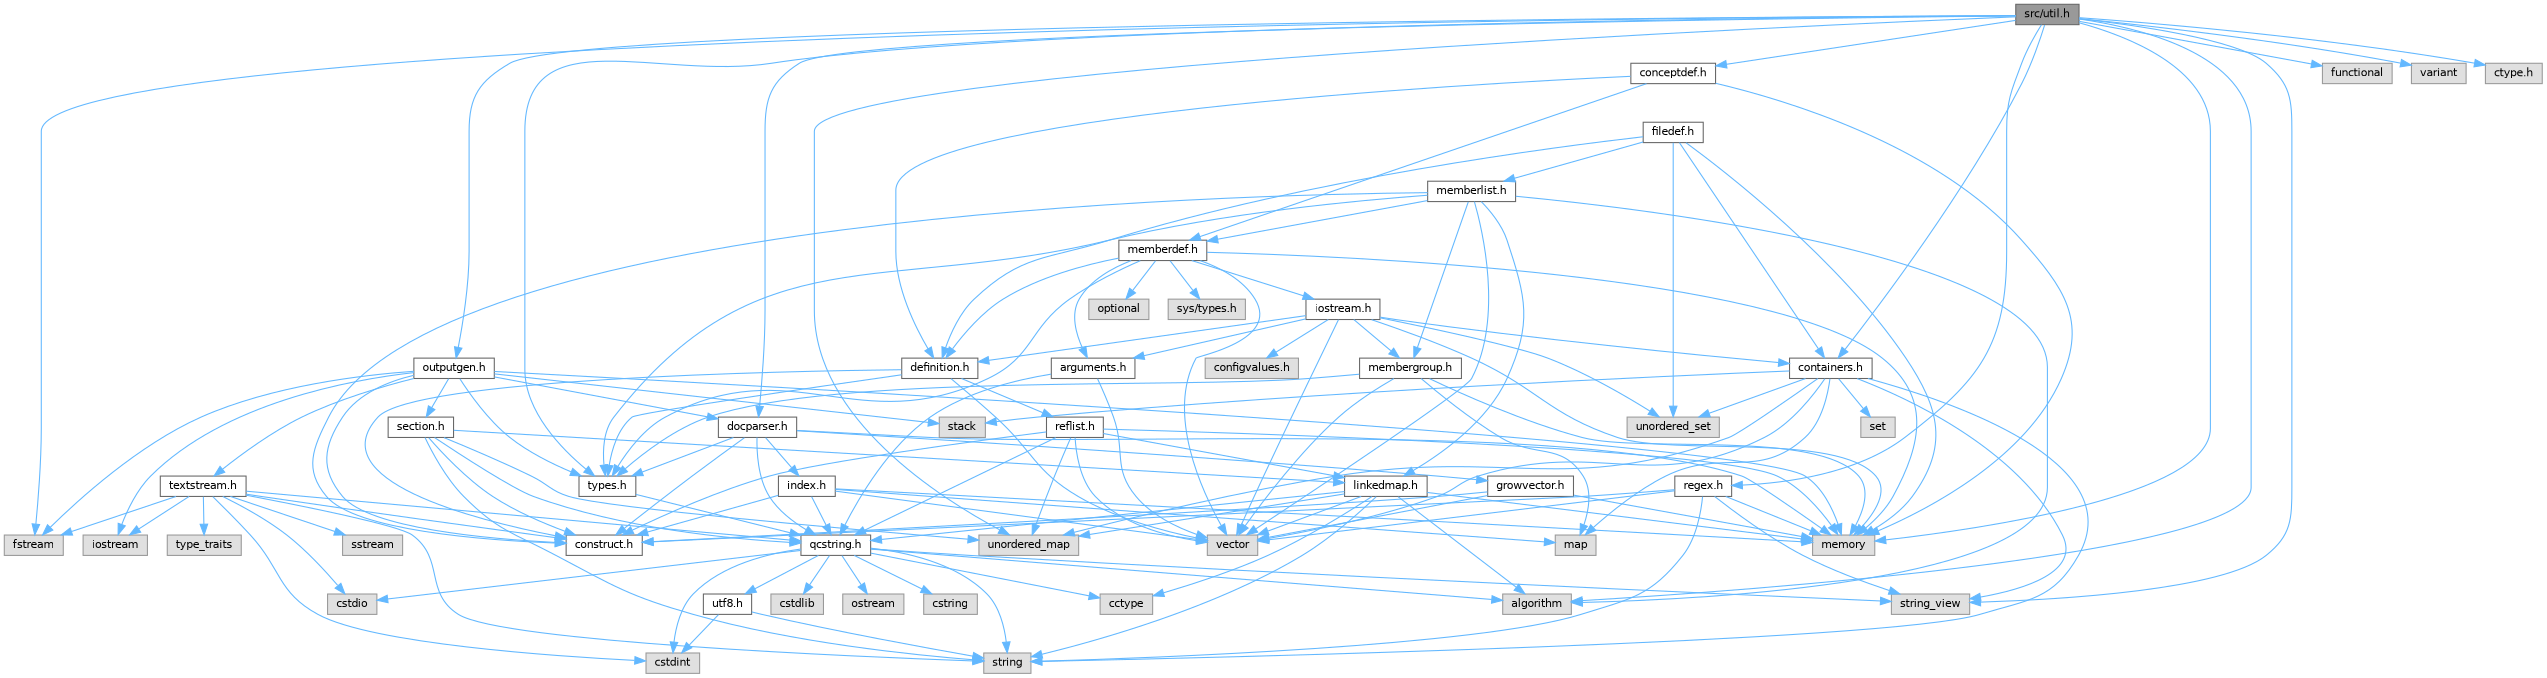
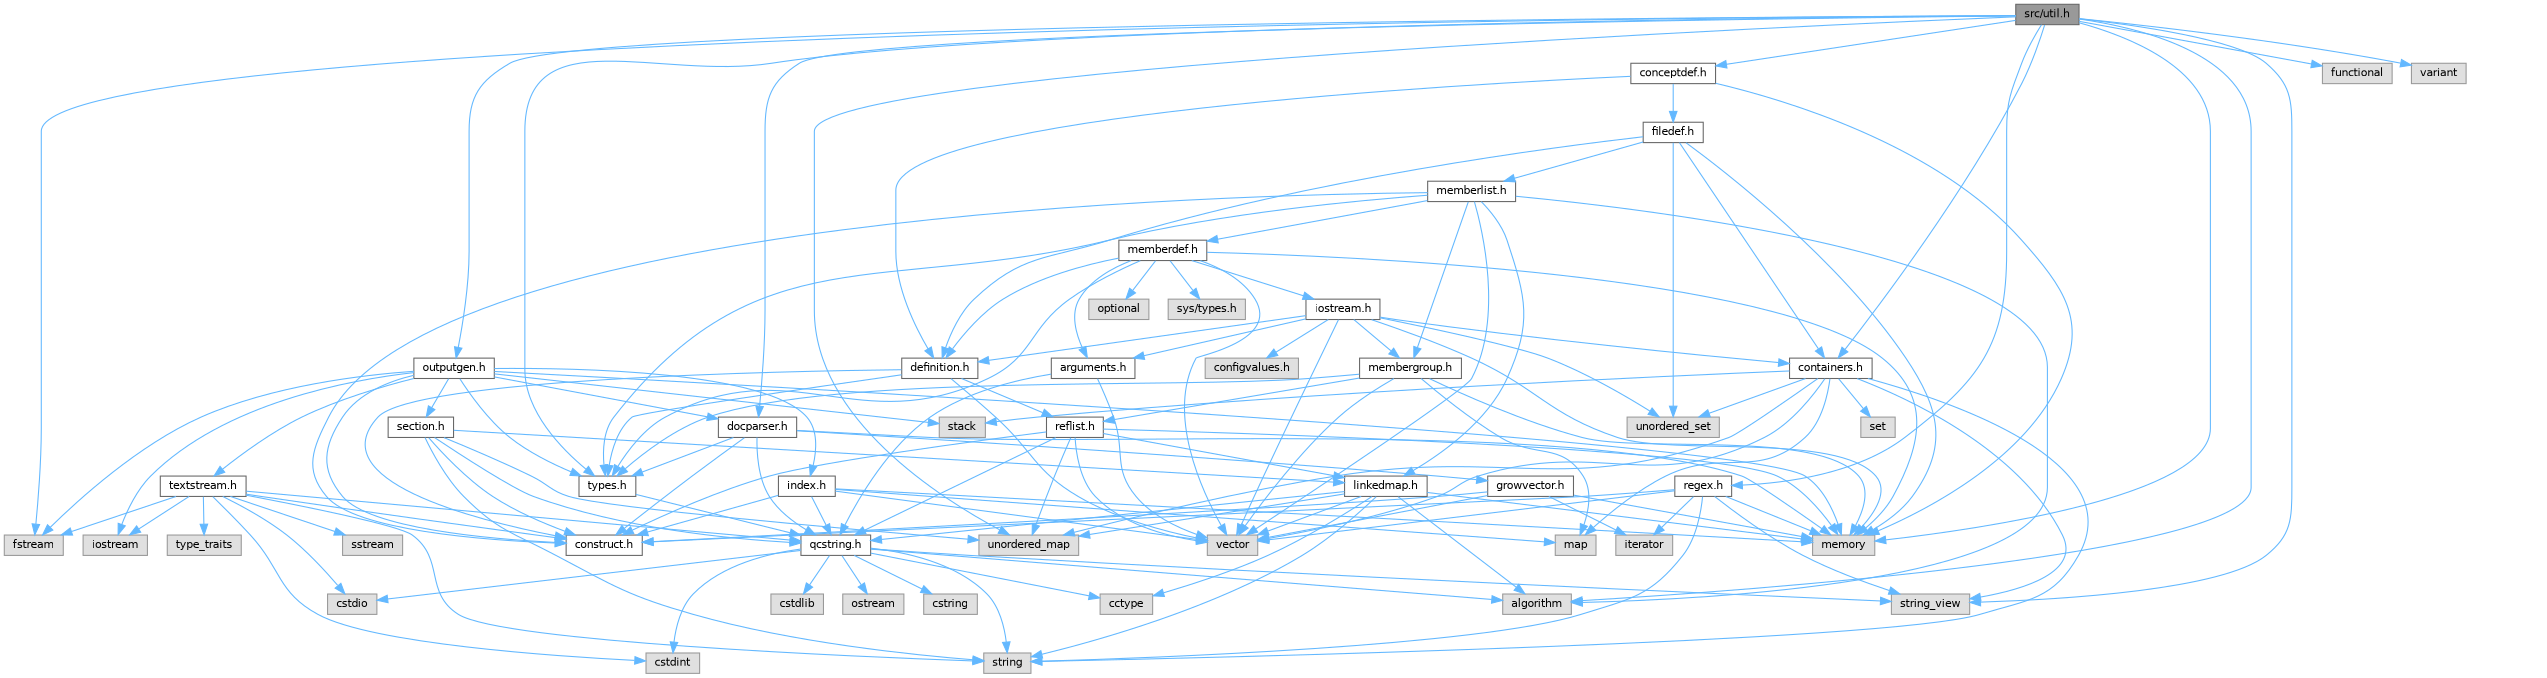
(2514, 73) -> none
(1423, 160) -> (1673, 98)
none -> (1280, 392)
(782, 456) -> (624, 372)
none -> (1644, 545)
(728, 604) -> none
